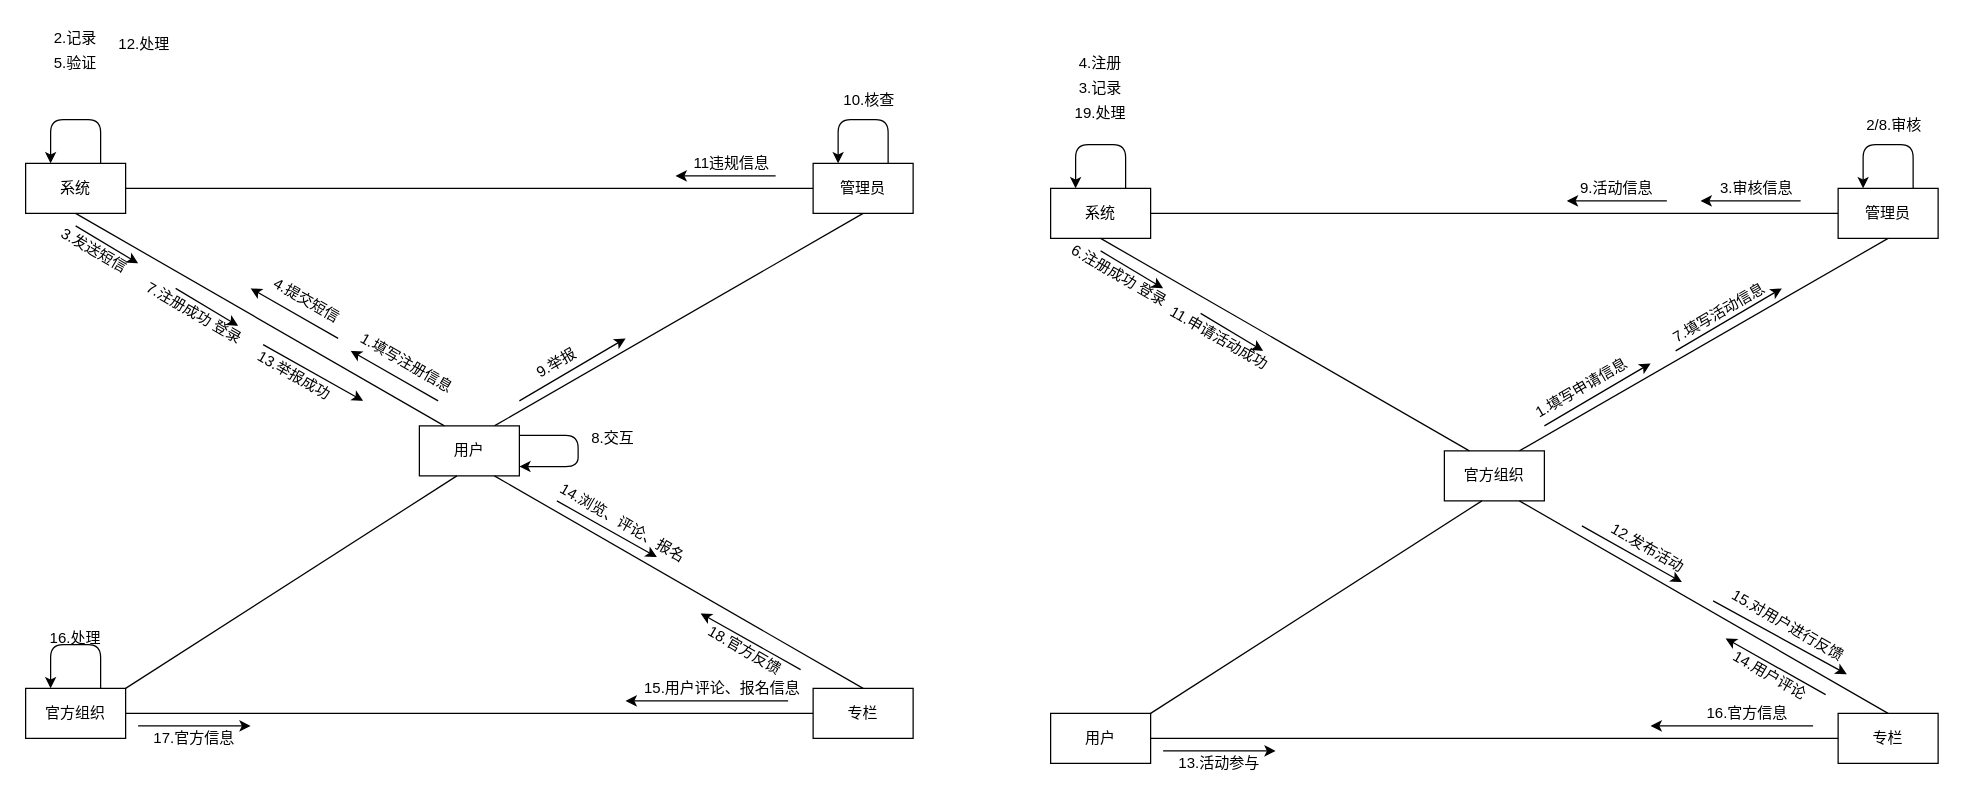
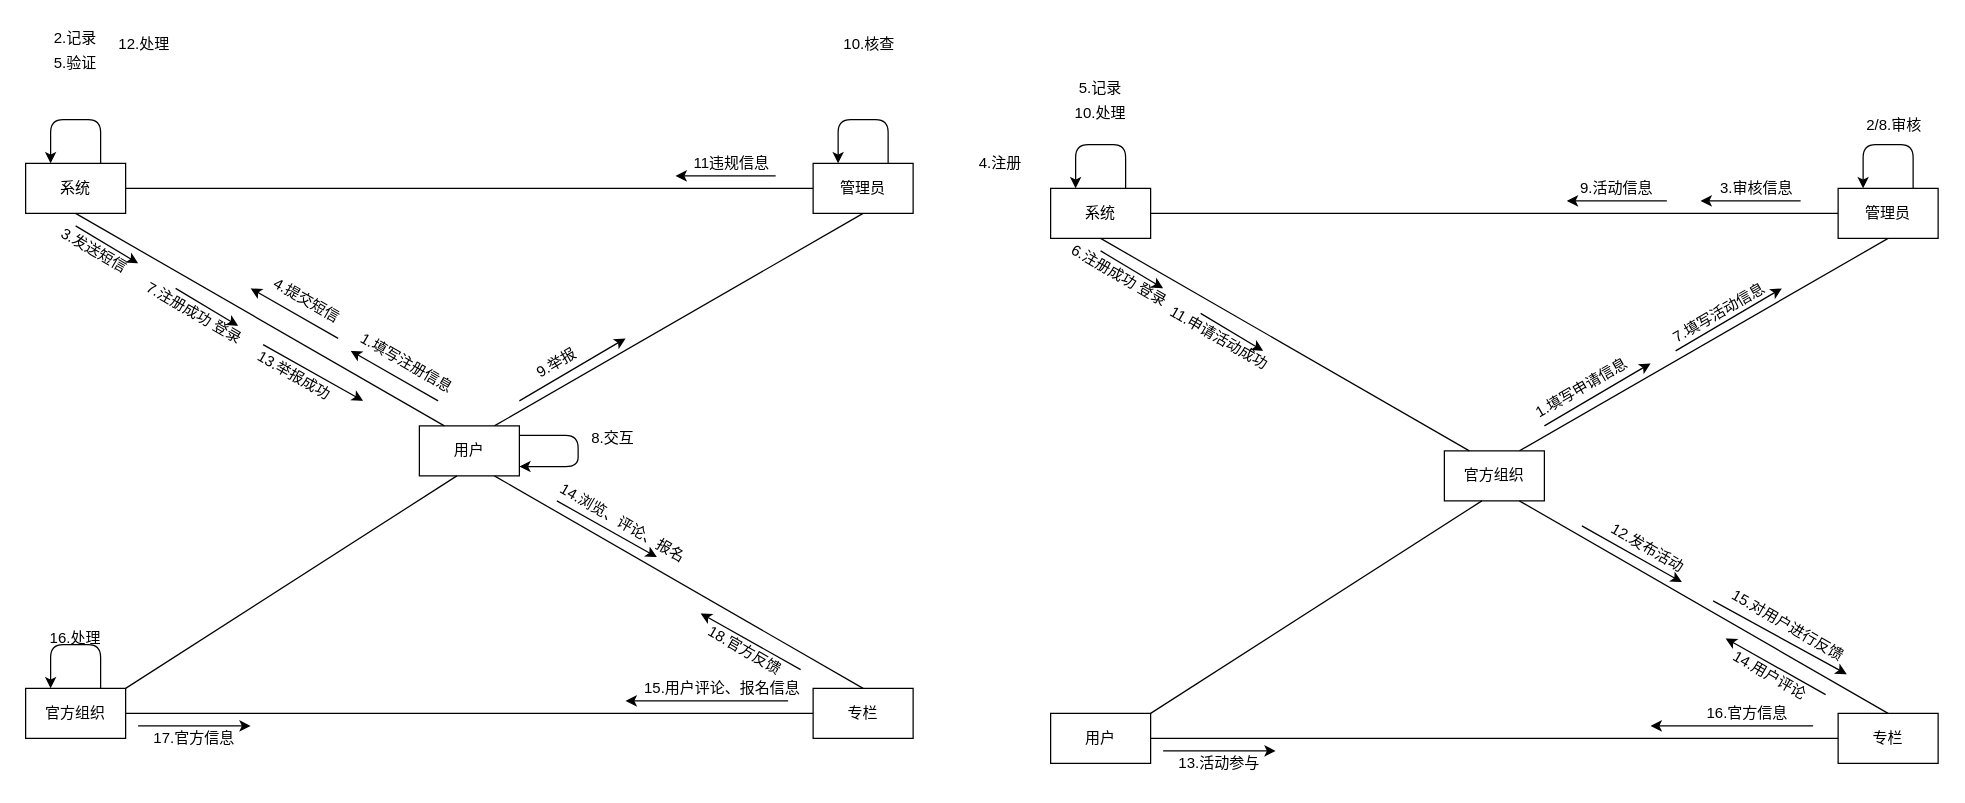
(1101, 63) -> (1001, 163)
(1101, 88) -> (1101, 88)
(869, 101) -> (869, 44)
(1101, 113) -> (1101, 113)
